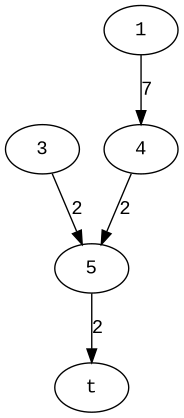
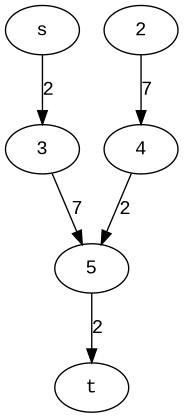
none -> (42, 30)
(141, 30) -> (141, 30)
(77, 209) -> (77, 209)
